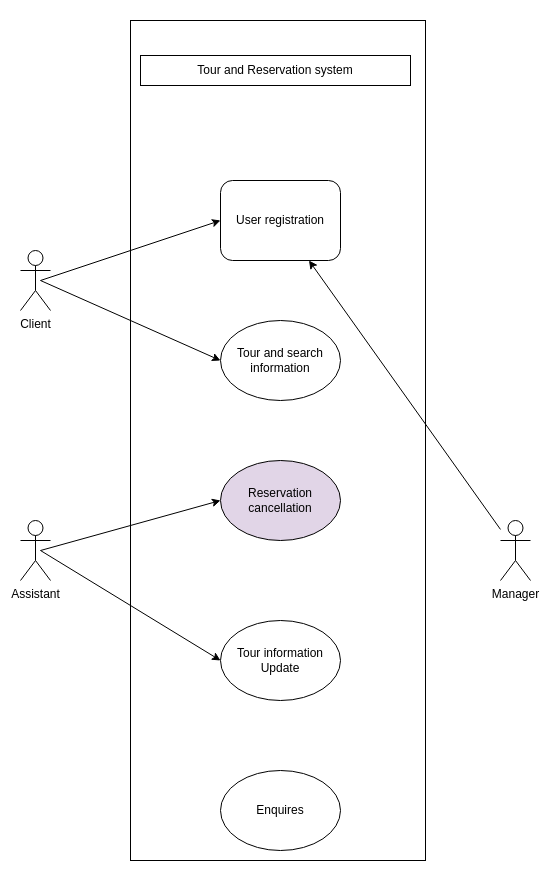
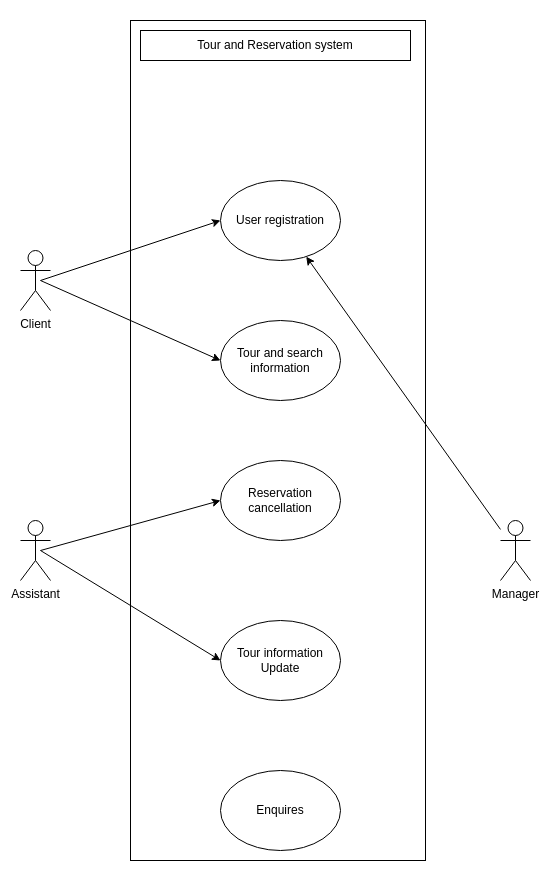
(276, 71) -> (276, 46)
(281, 221) -> (281, 221)
(281, 501) -> (281, 501)
